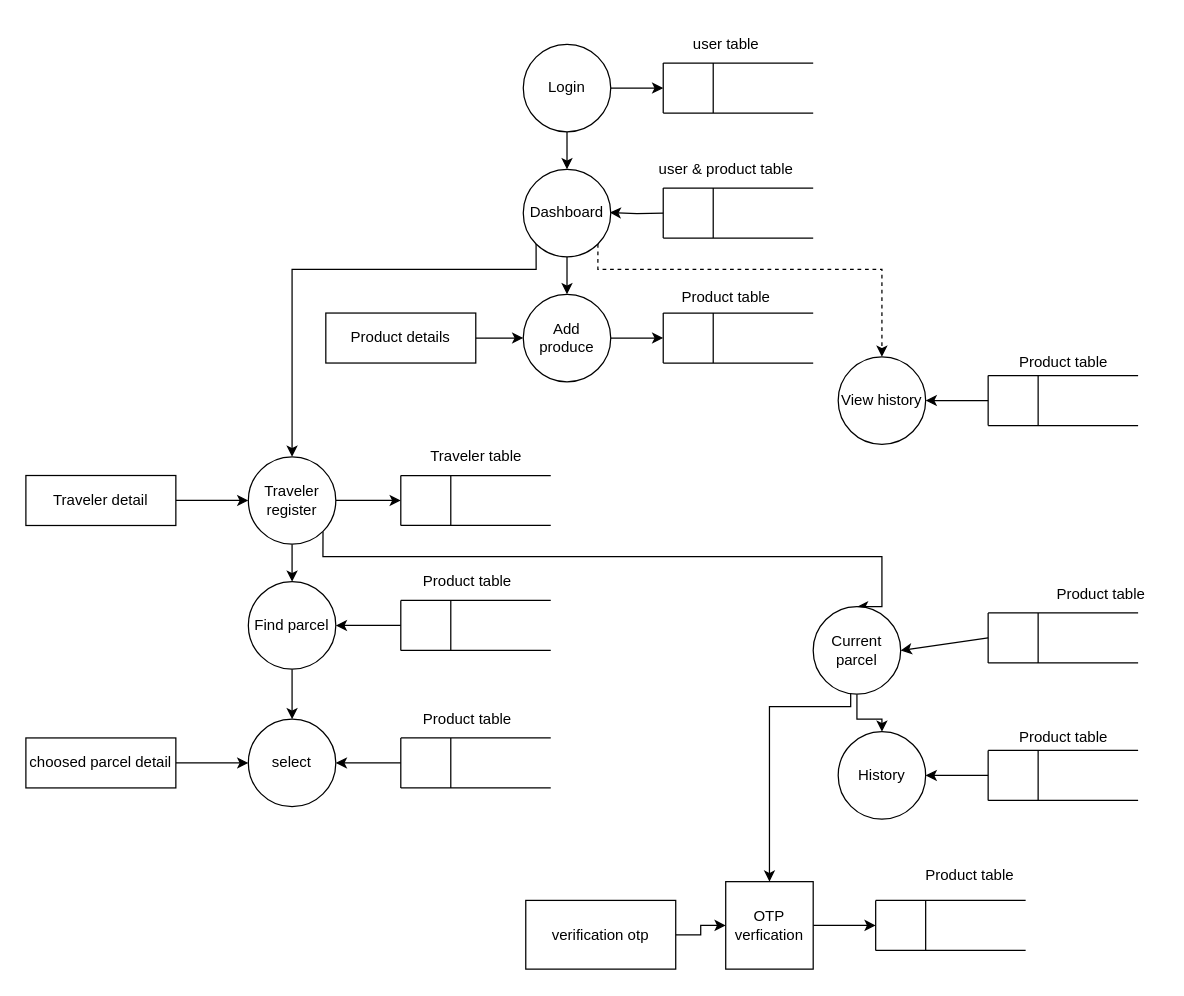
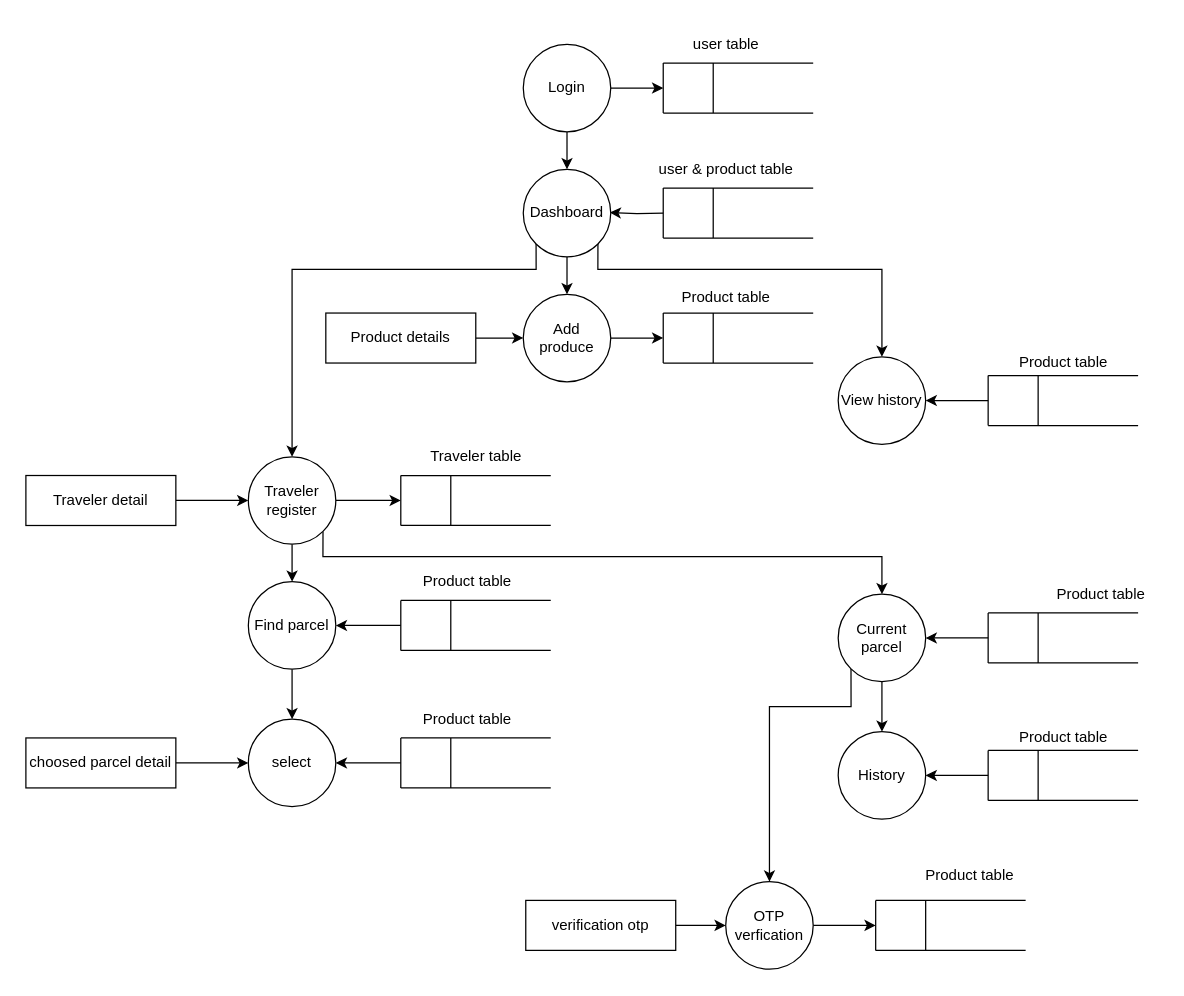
(768, 269) -> (768, 269)
(857, 651) -> (882, 638)
(769, 926) -> (769, 926)
(601, 935) -> (601, 926)
